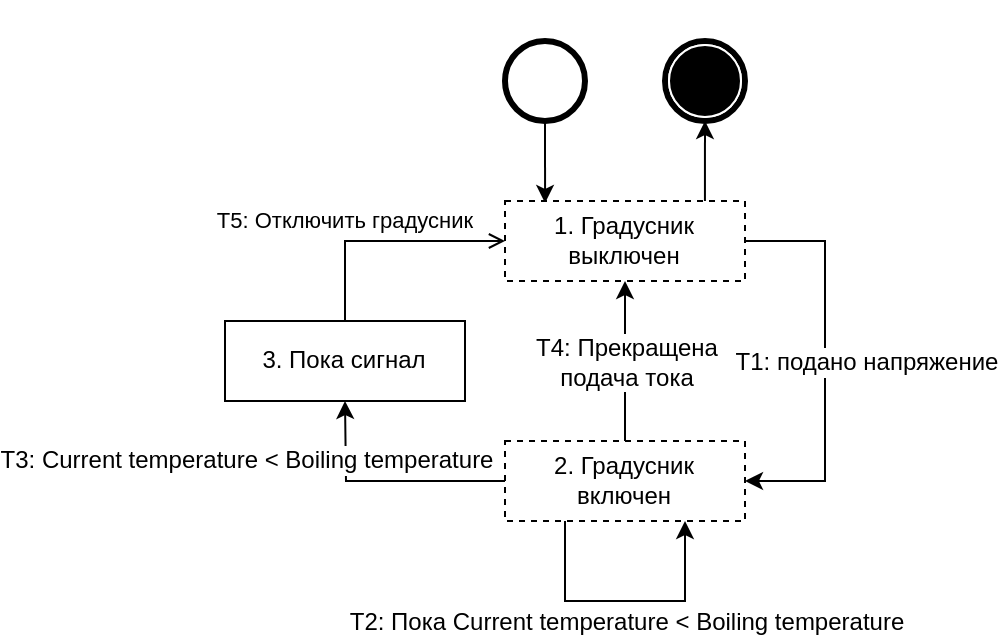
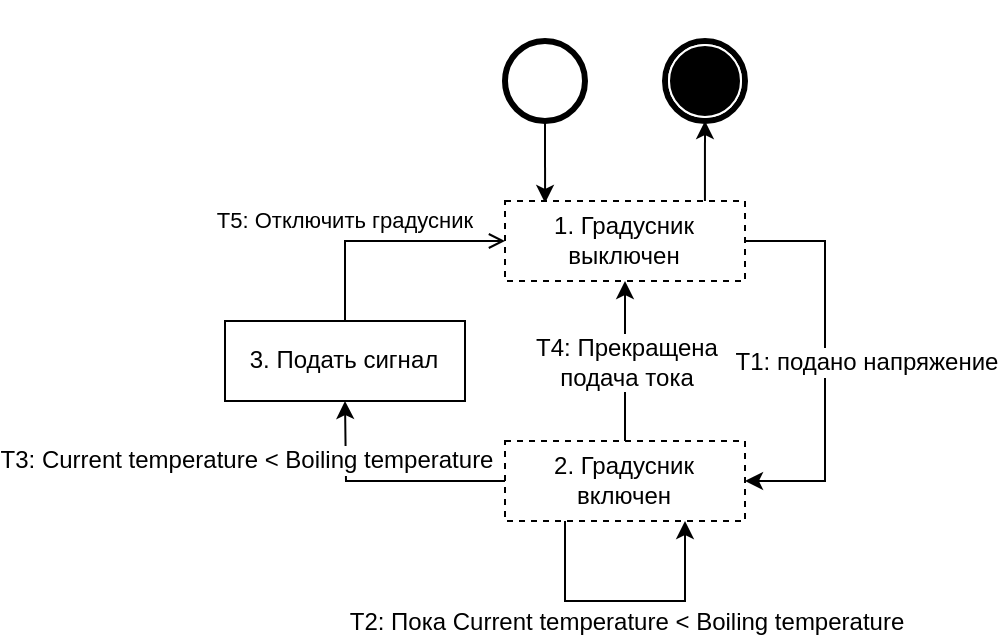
(345, 361) -> (345, 361)
